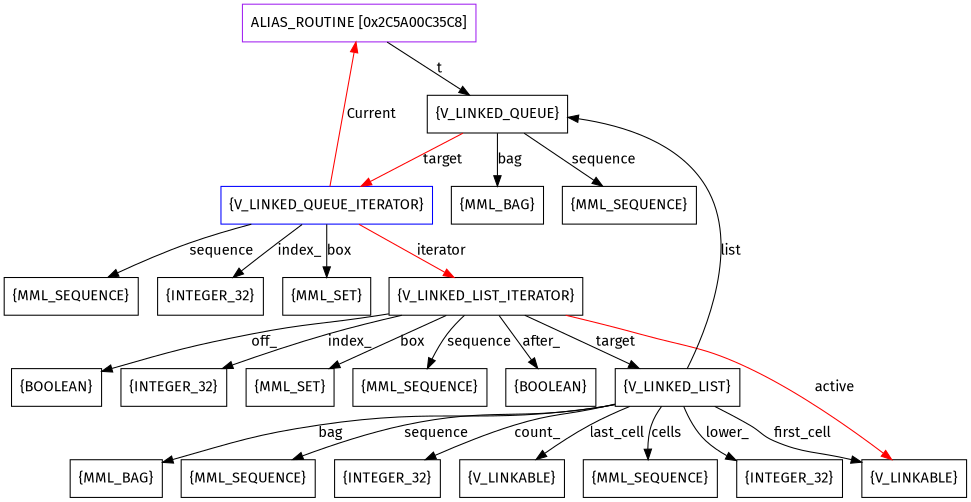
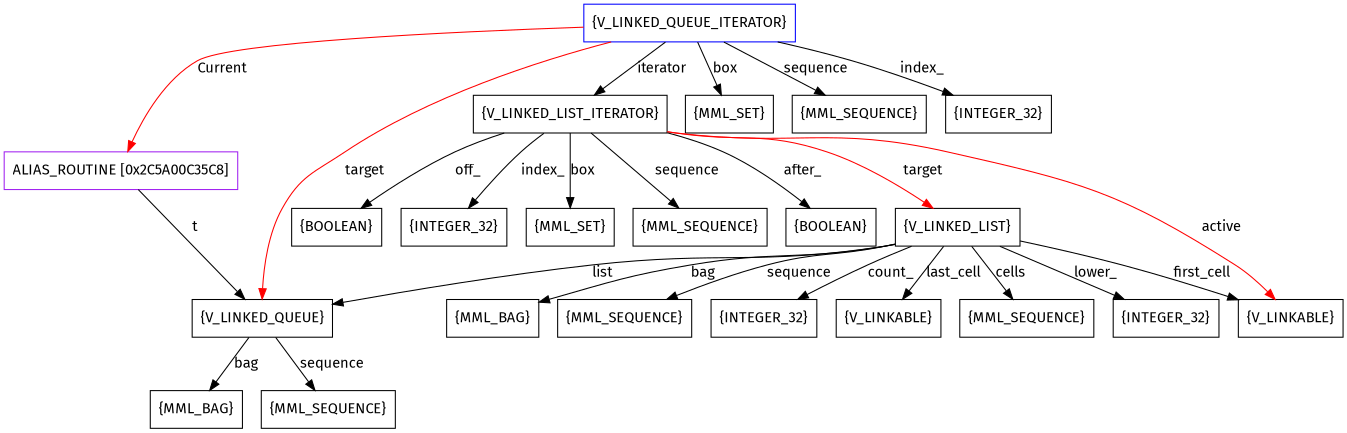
(417, 157) -> (397, 122)
(402, 248) -> (634, 65)
(577, 339) -> (802, 145)
